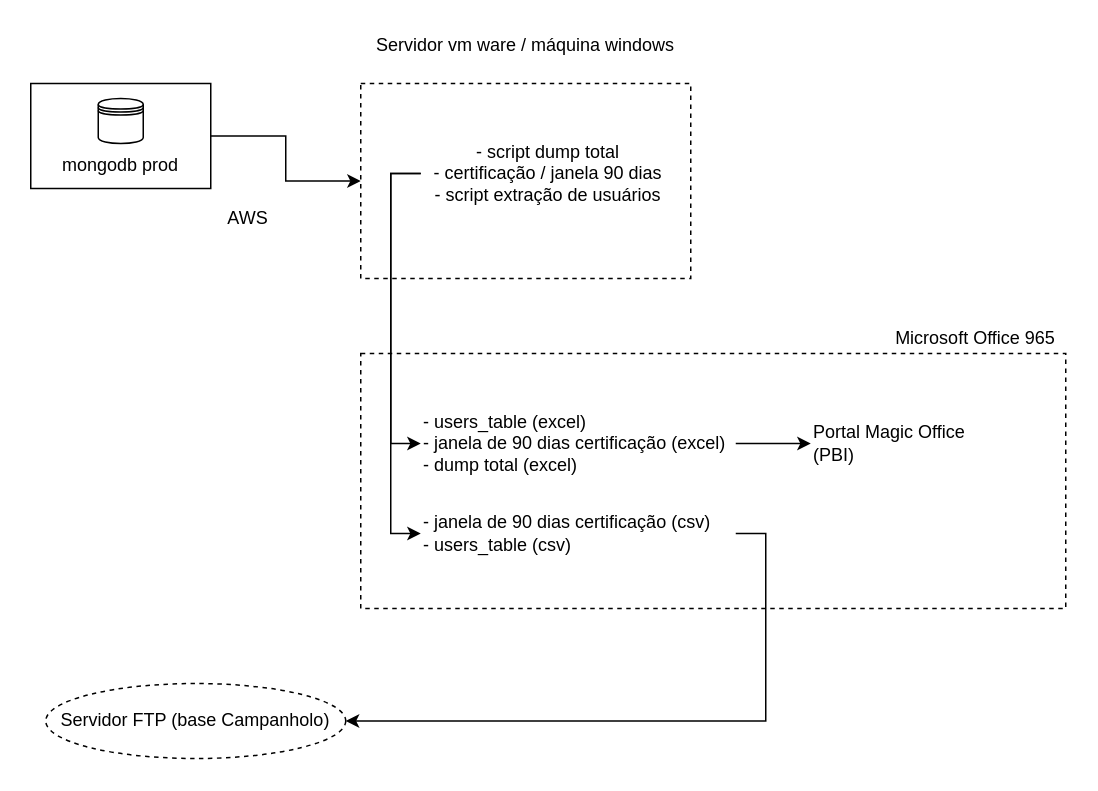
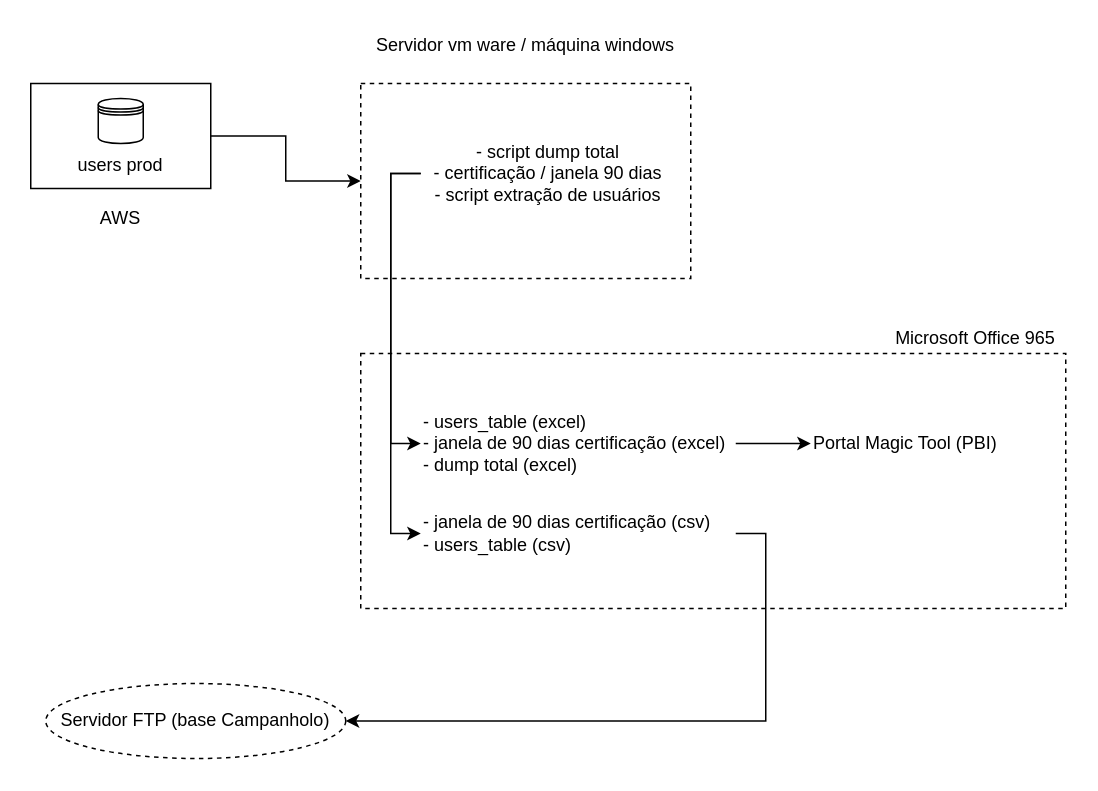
(121, 166) -> (121, 166)
(248, 218) -> (121, 218)
(910, 443) -> (910, 443)
